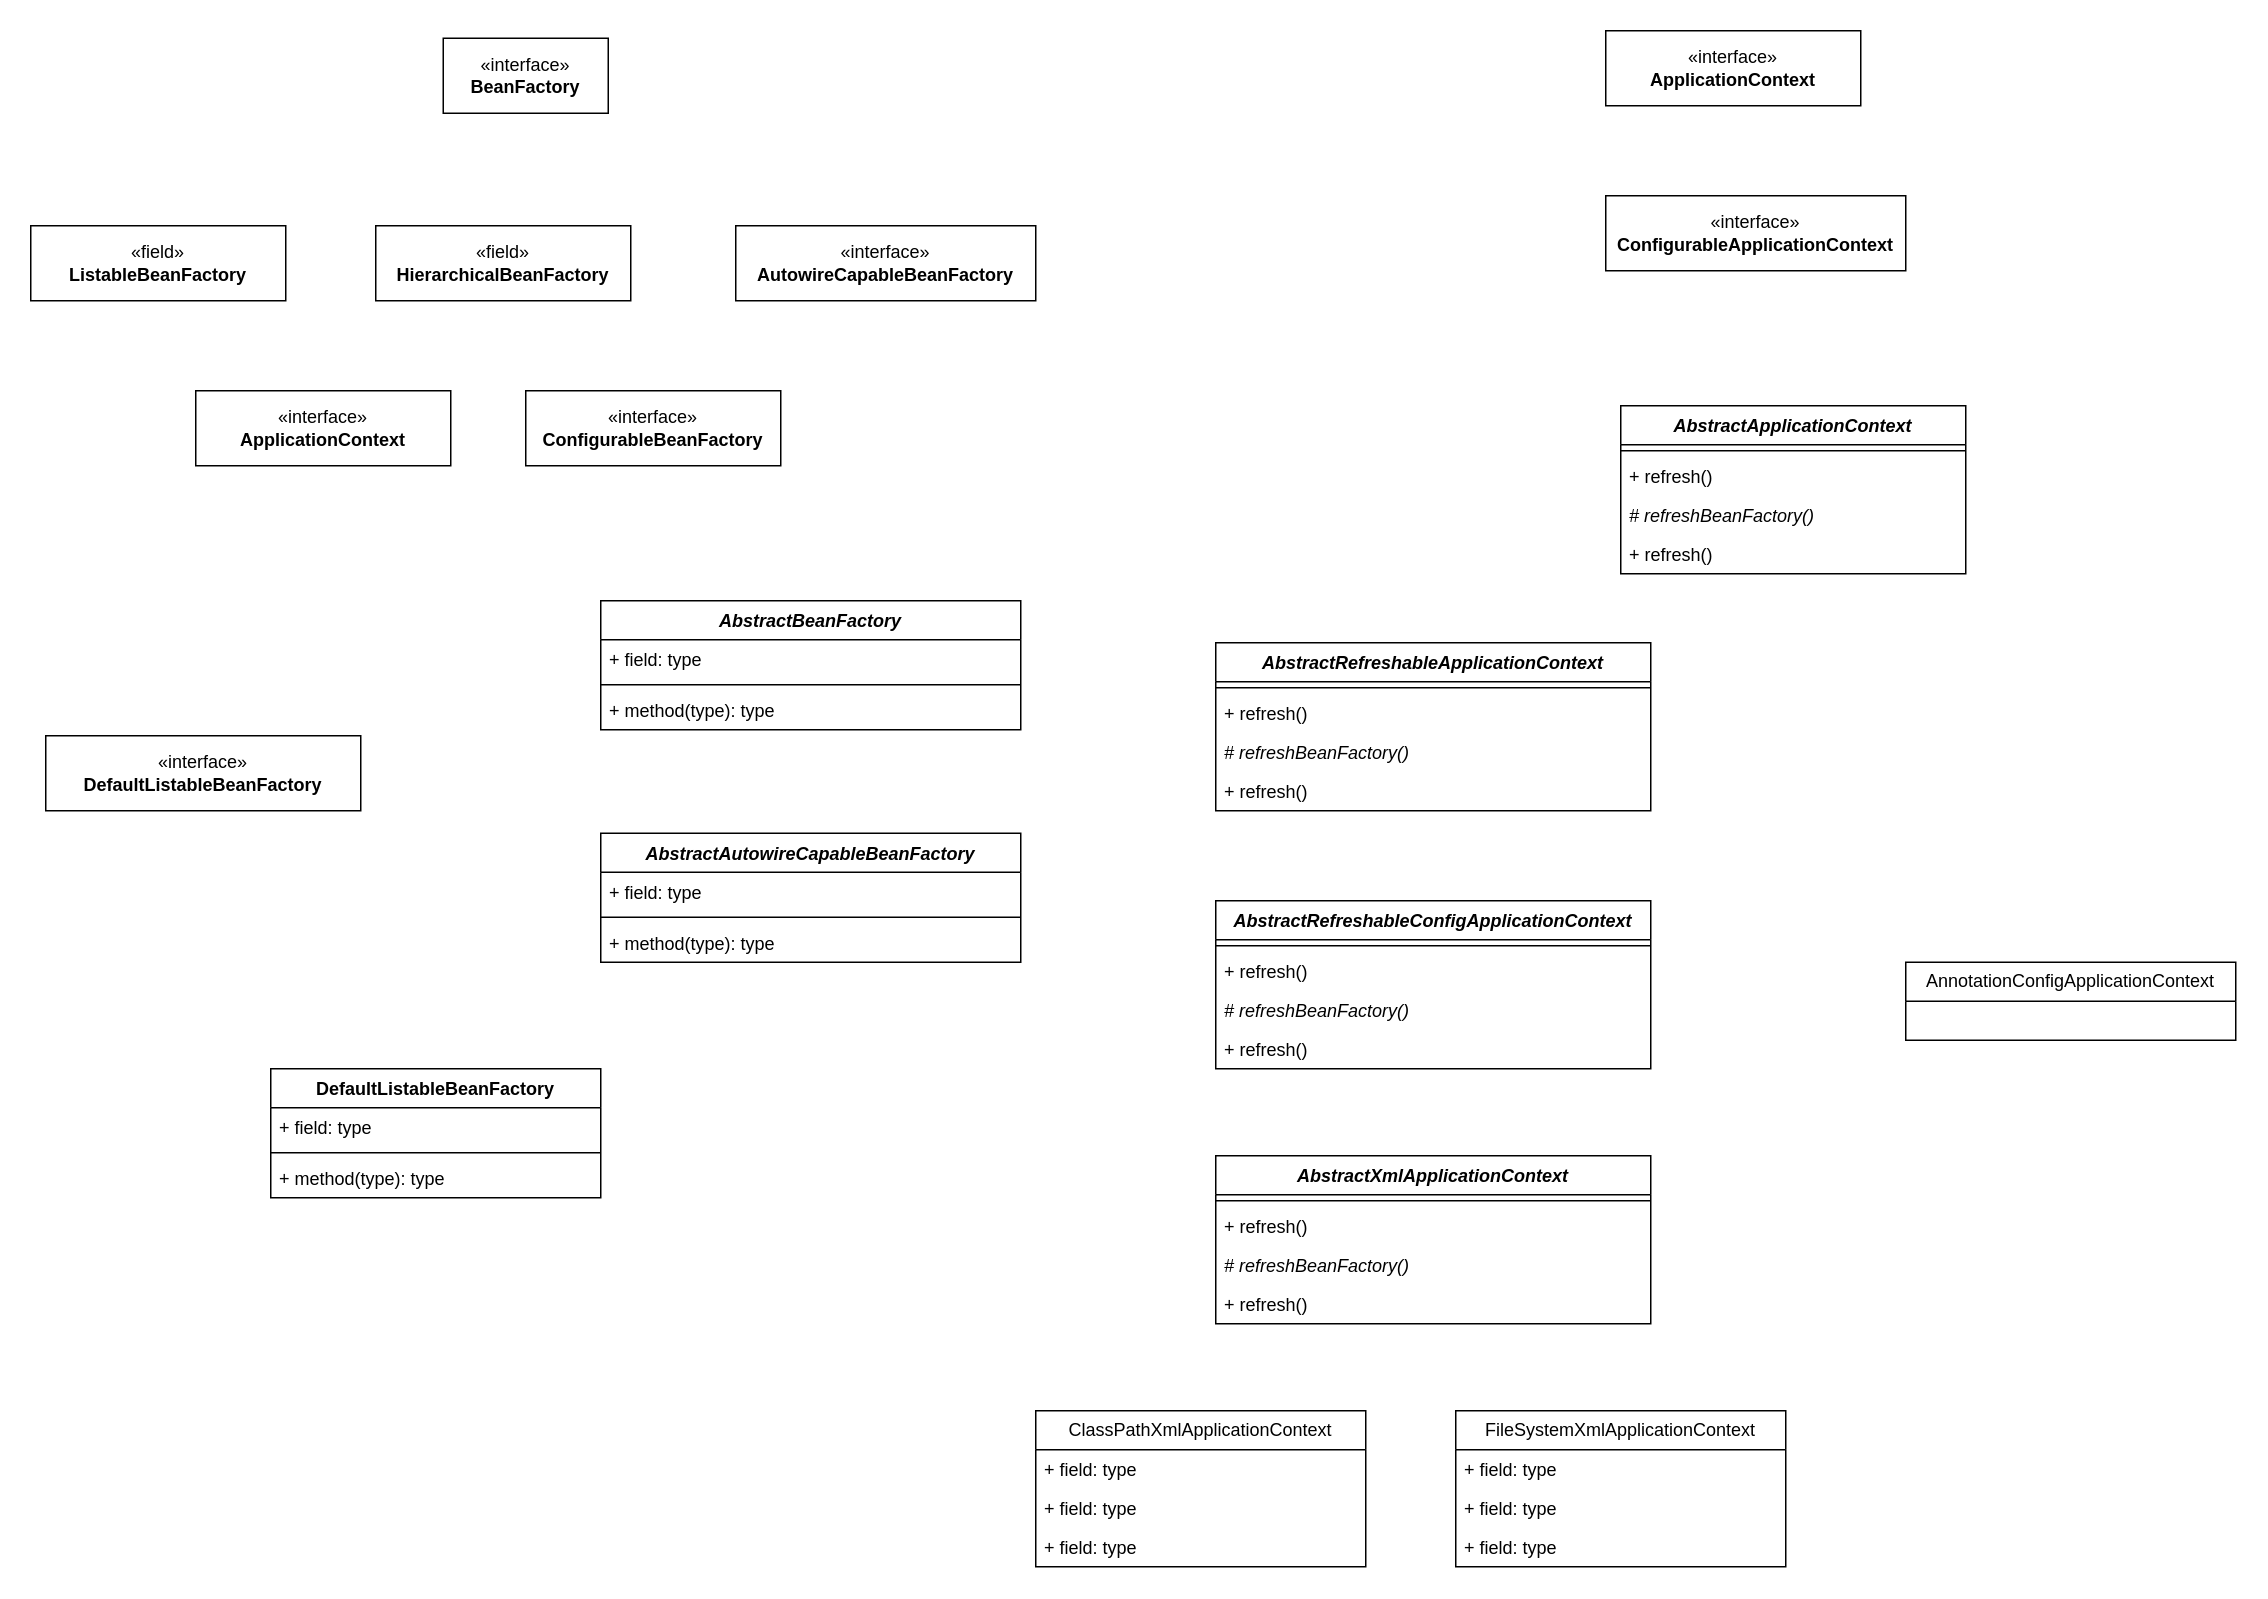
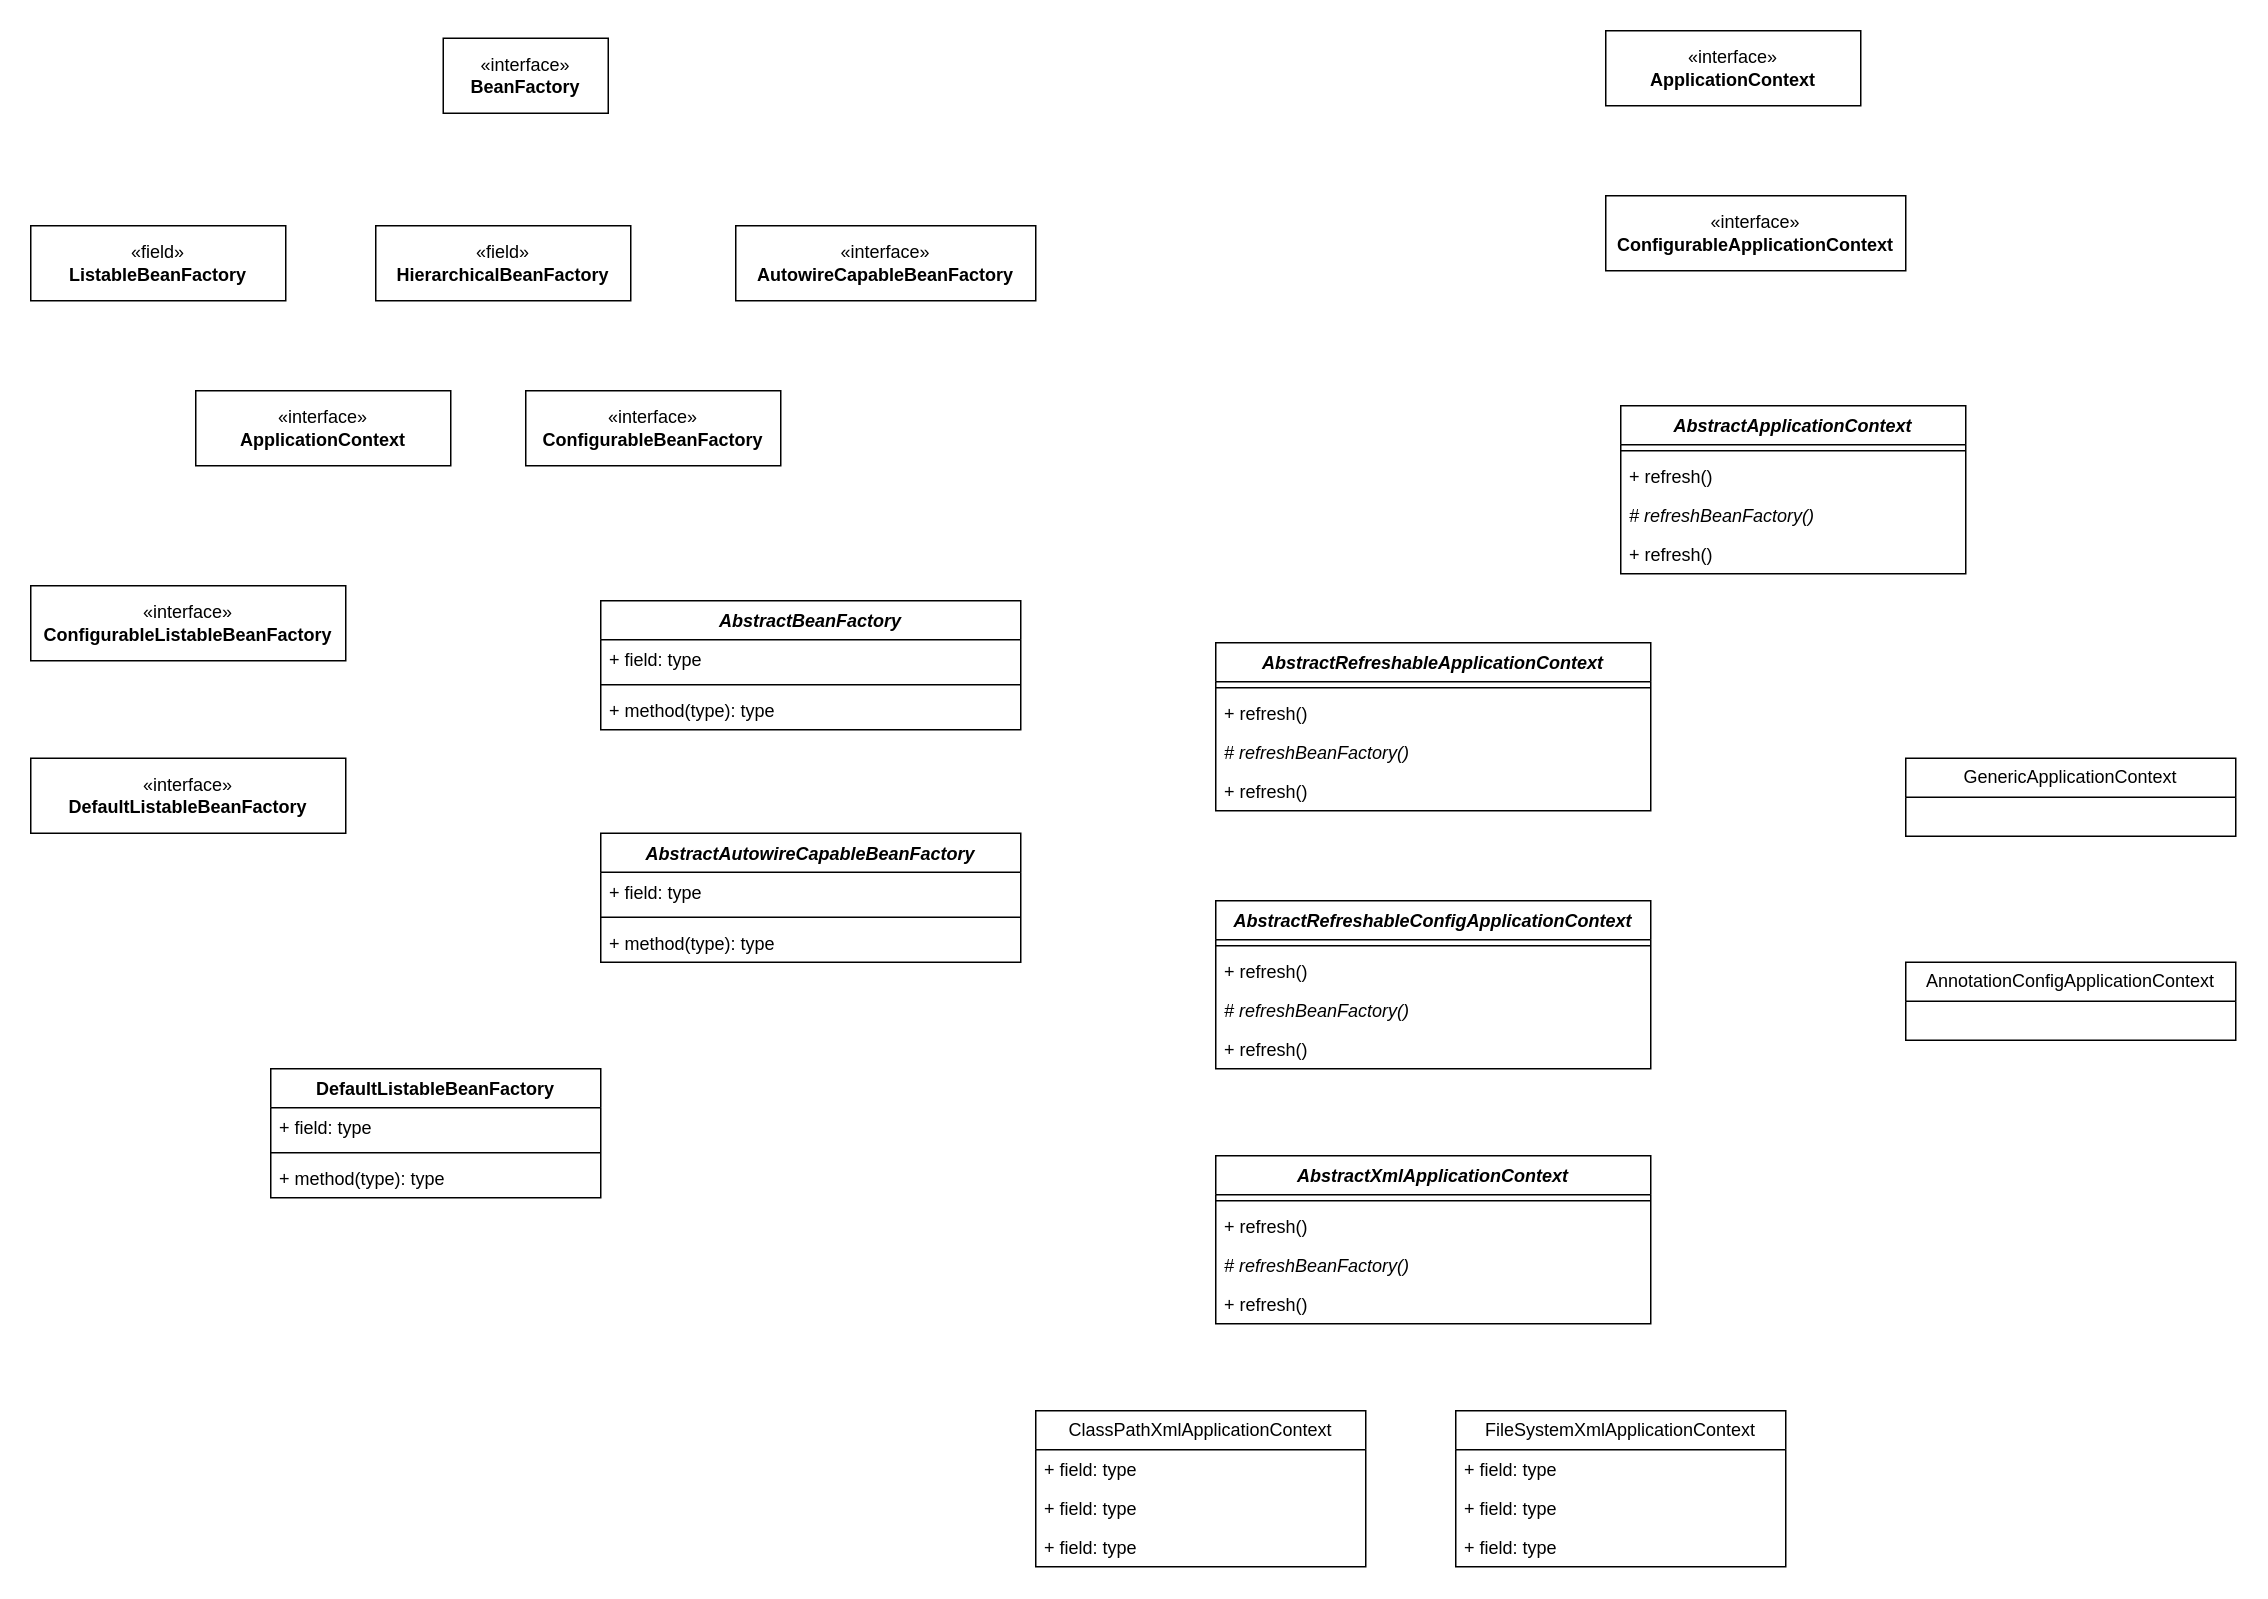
none -> (188, 623)
(203, 773) -> (188, 796)
none -> (2071, 797)
